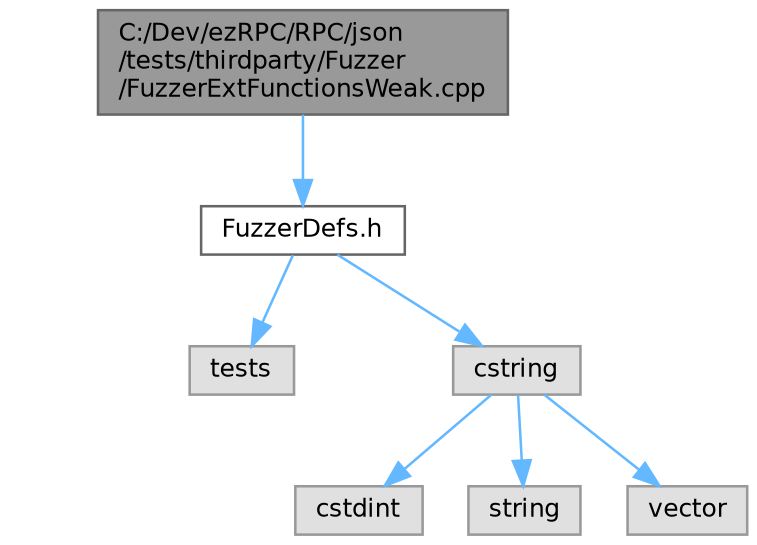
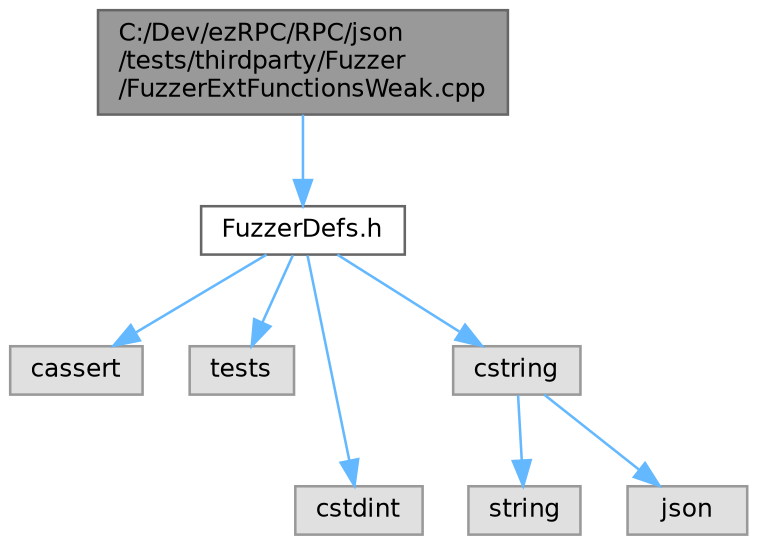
none -> (76, 370)
(448, 432) -> (328, 358)
(687, 510) -> (687, 510)
